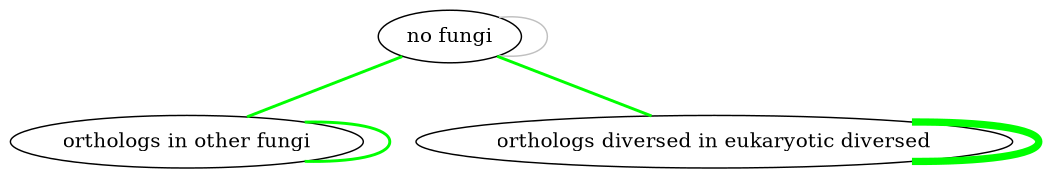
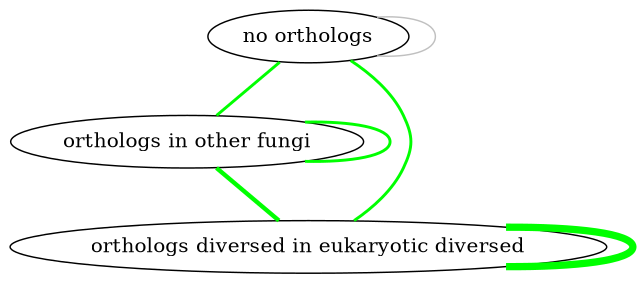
(450, 37) -> (308, 37)
none -> (248, 194)
